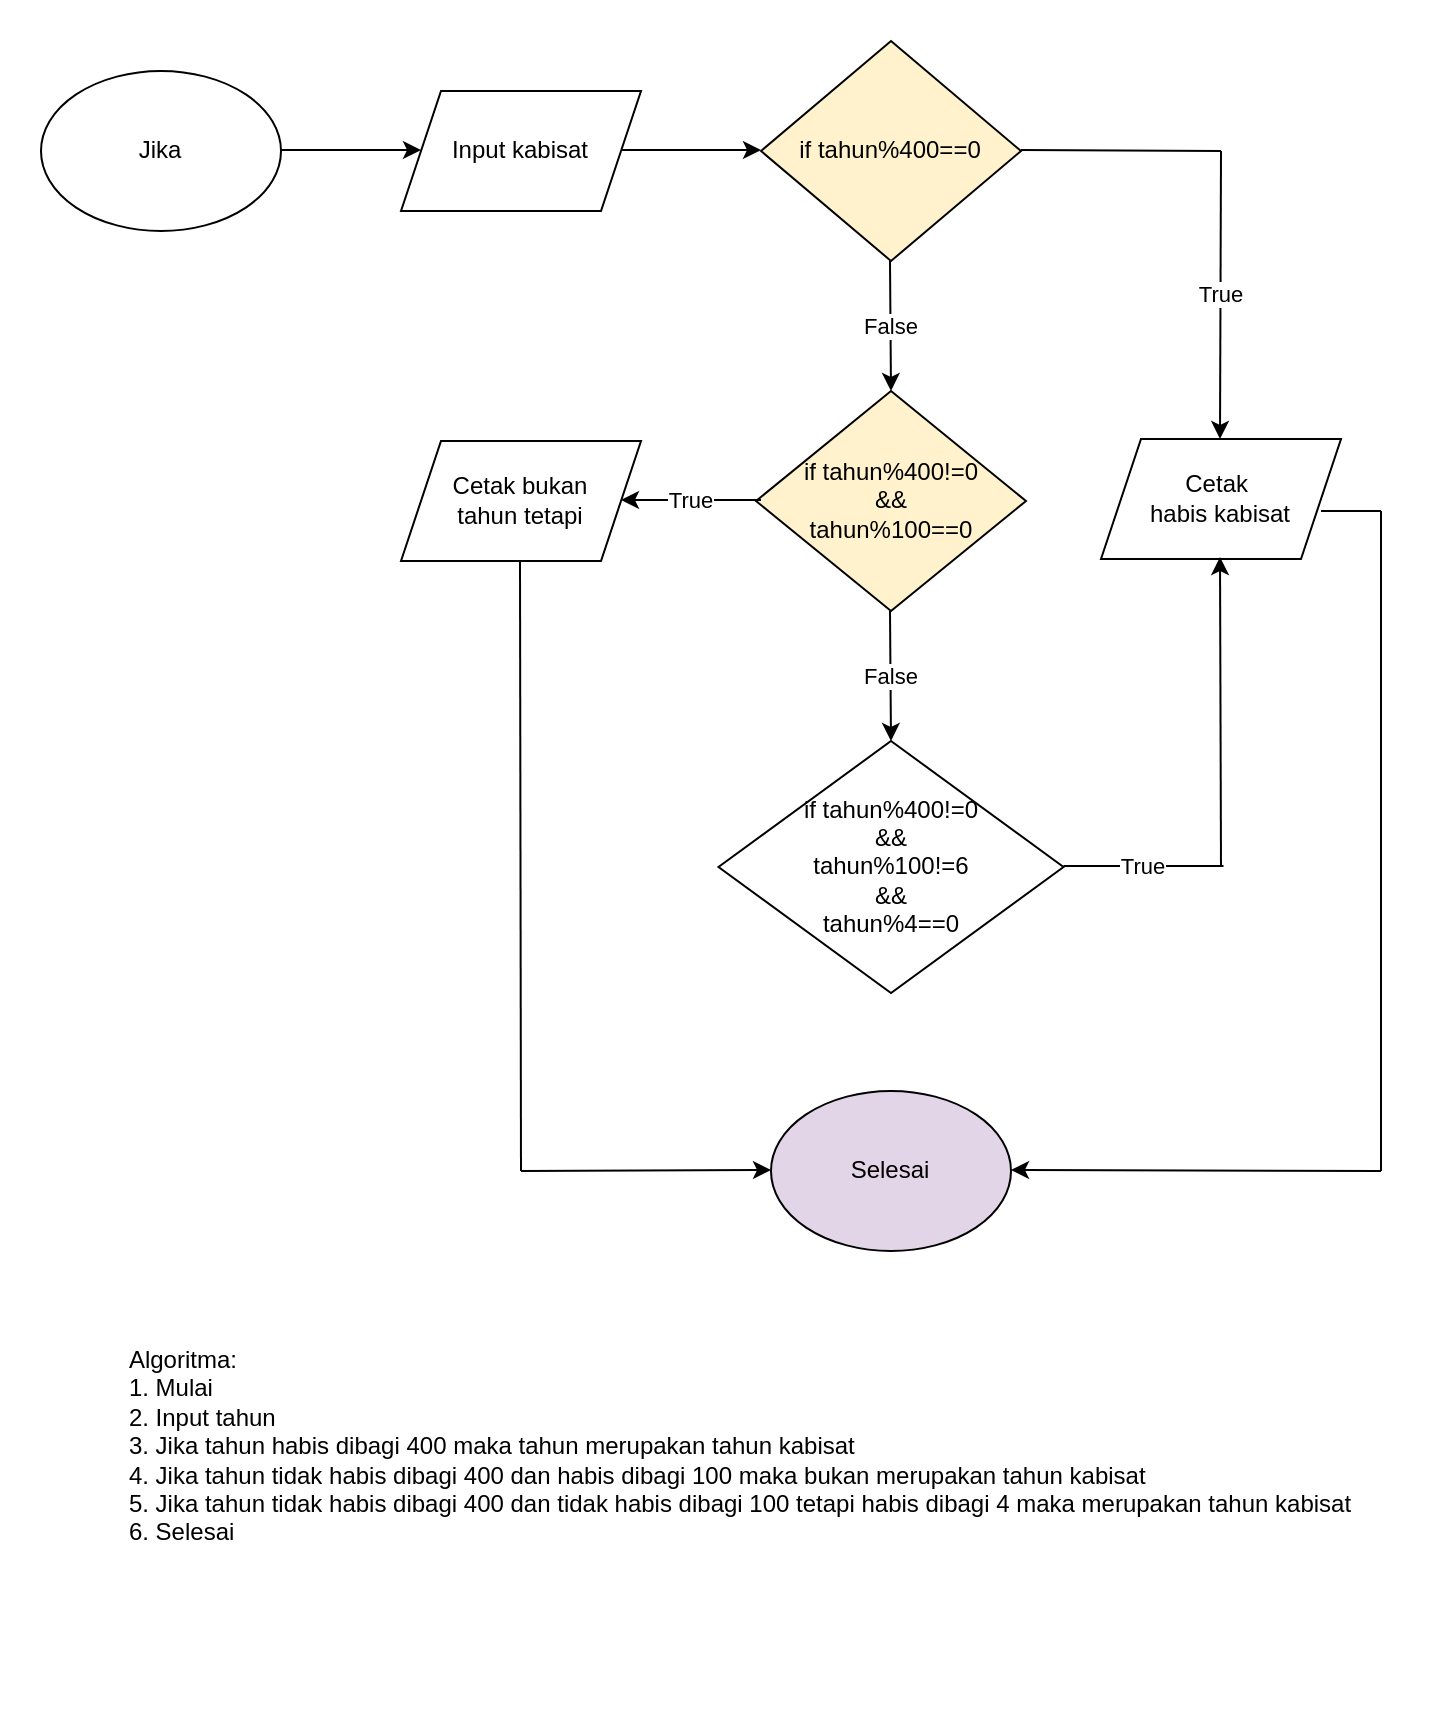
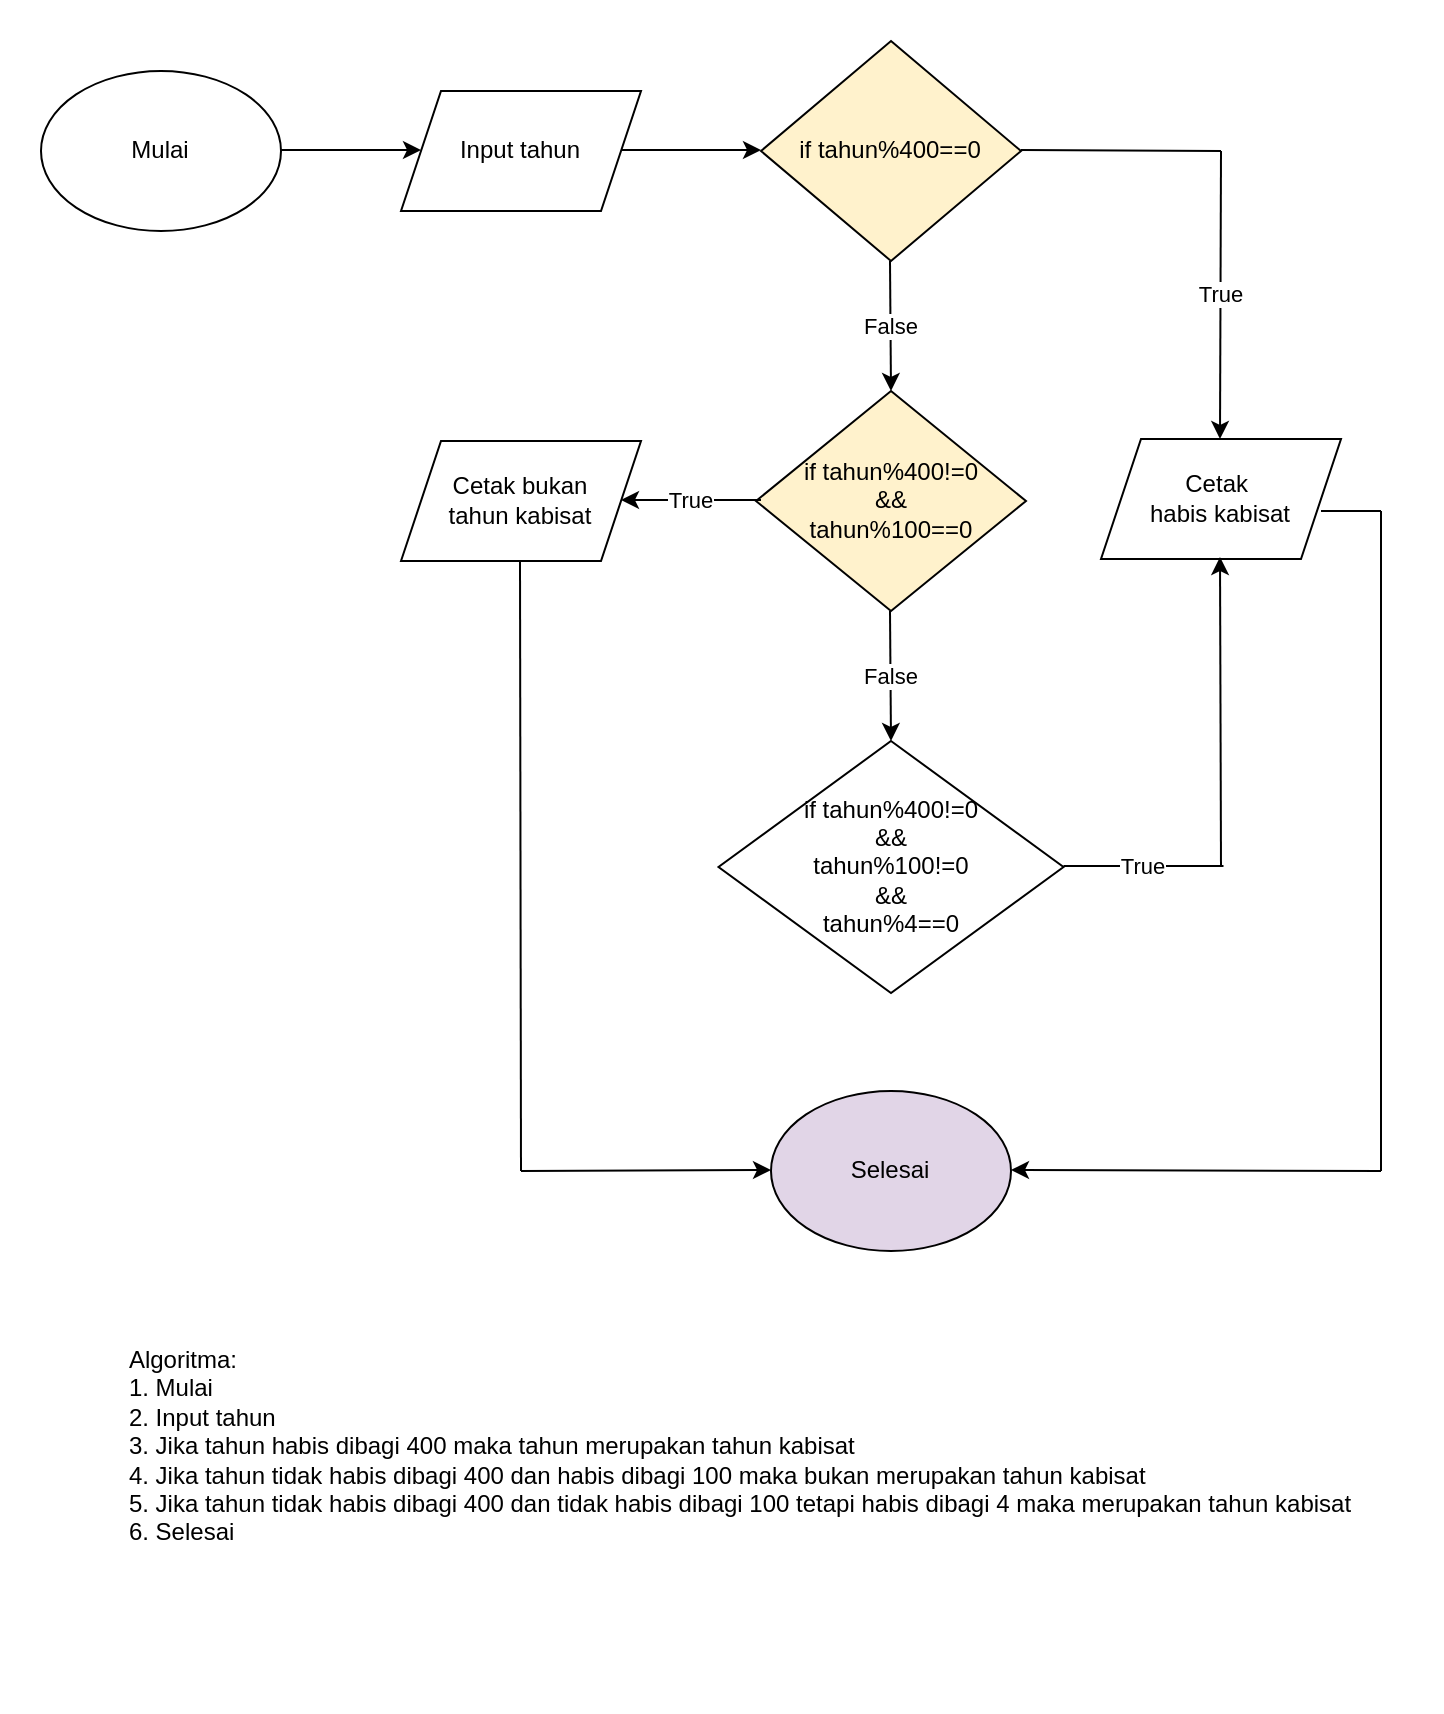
(161, 151) -> (161, 151)
(521, 151) -> (521, 151)
(521, 501) -> (521, 501)
(892, 867) -> (892, 867)
